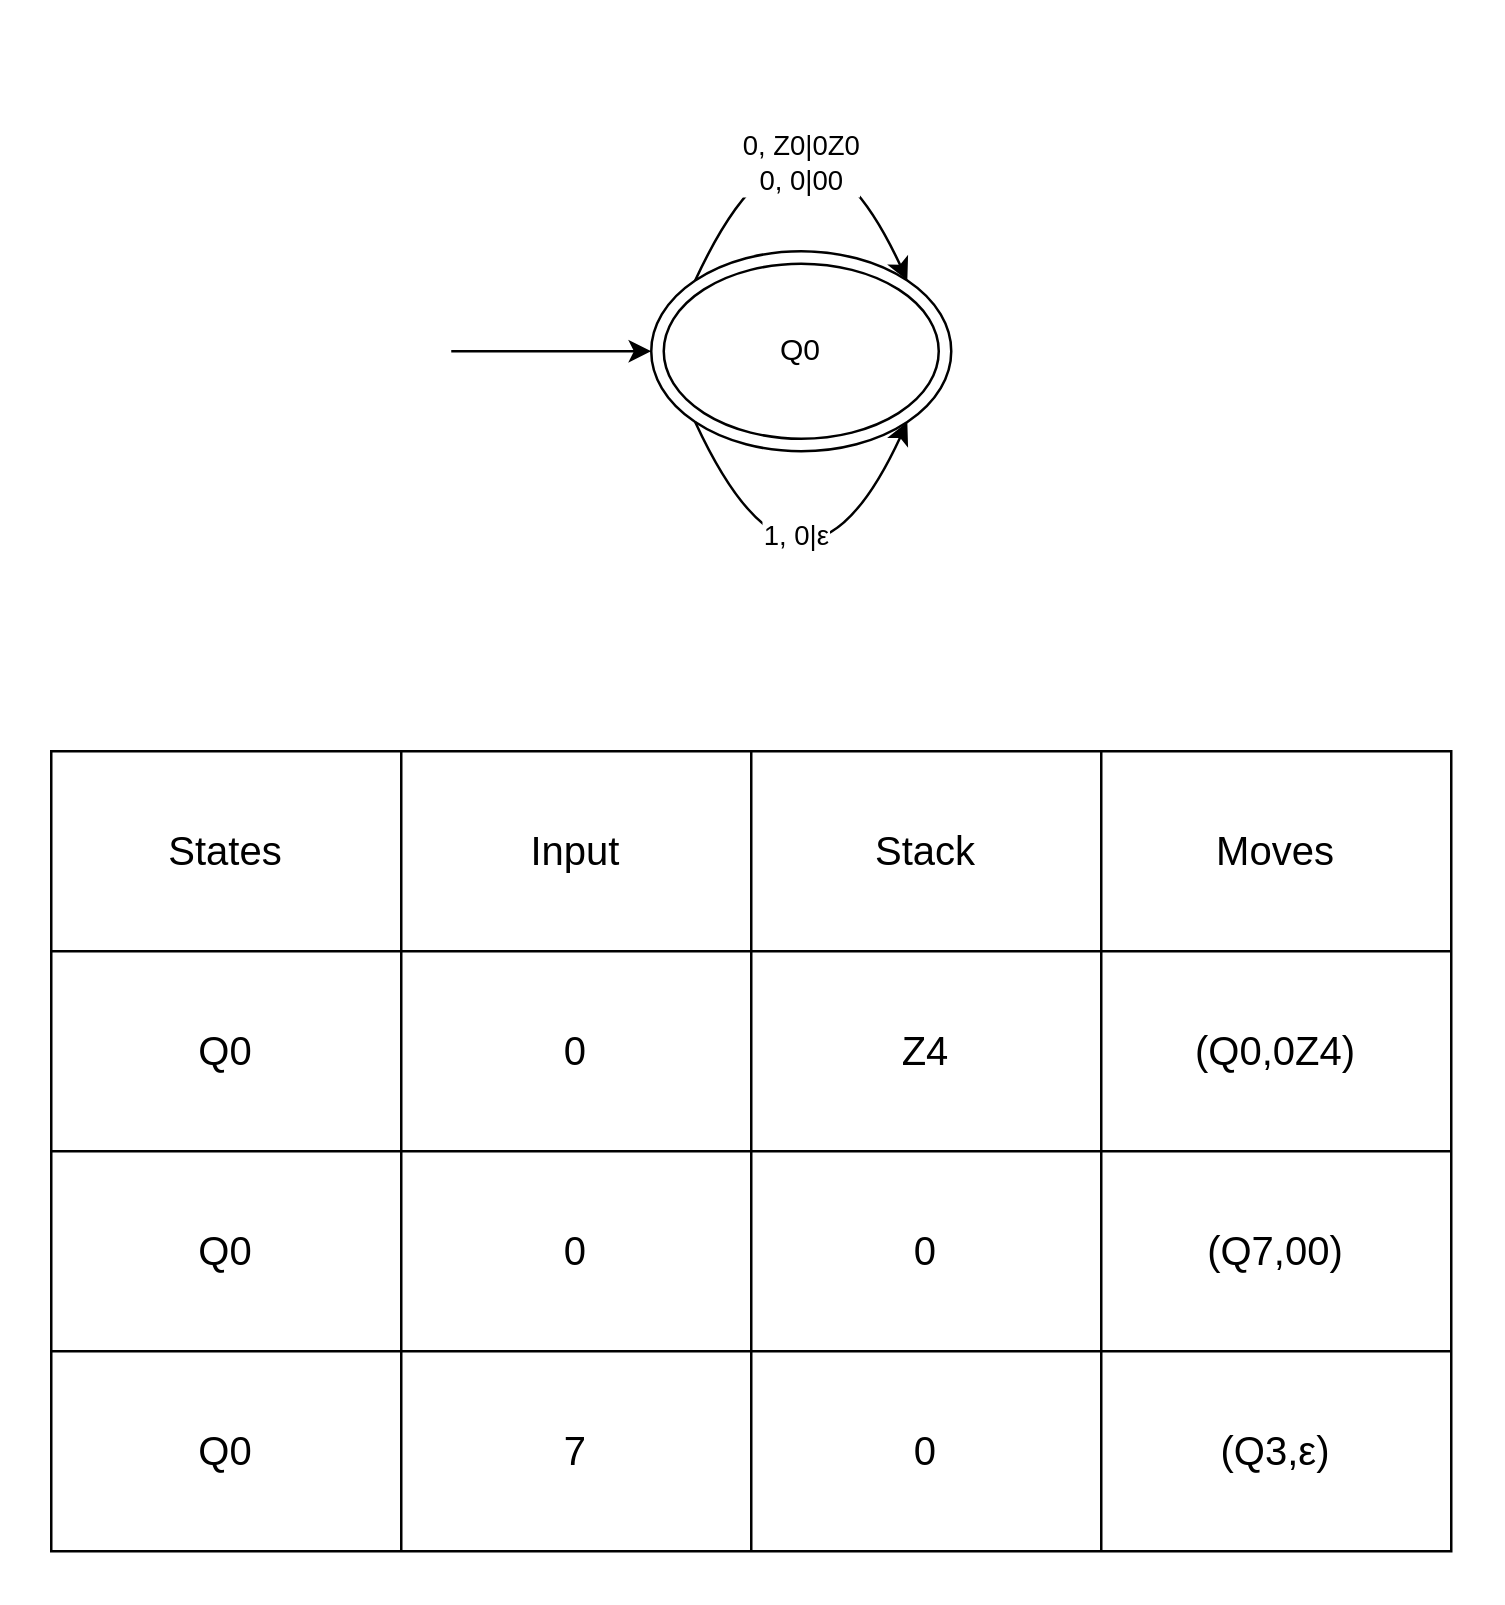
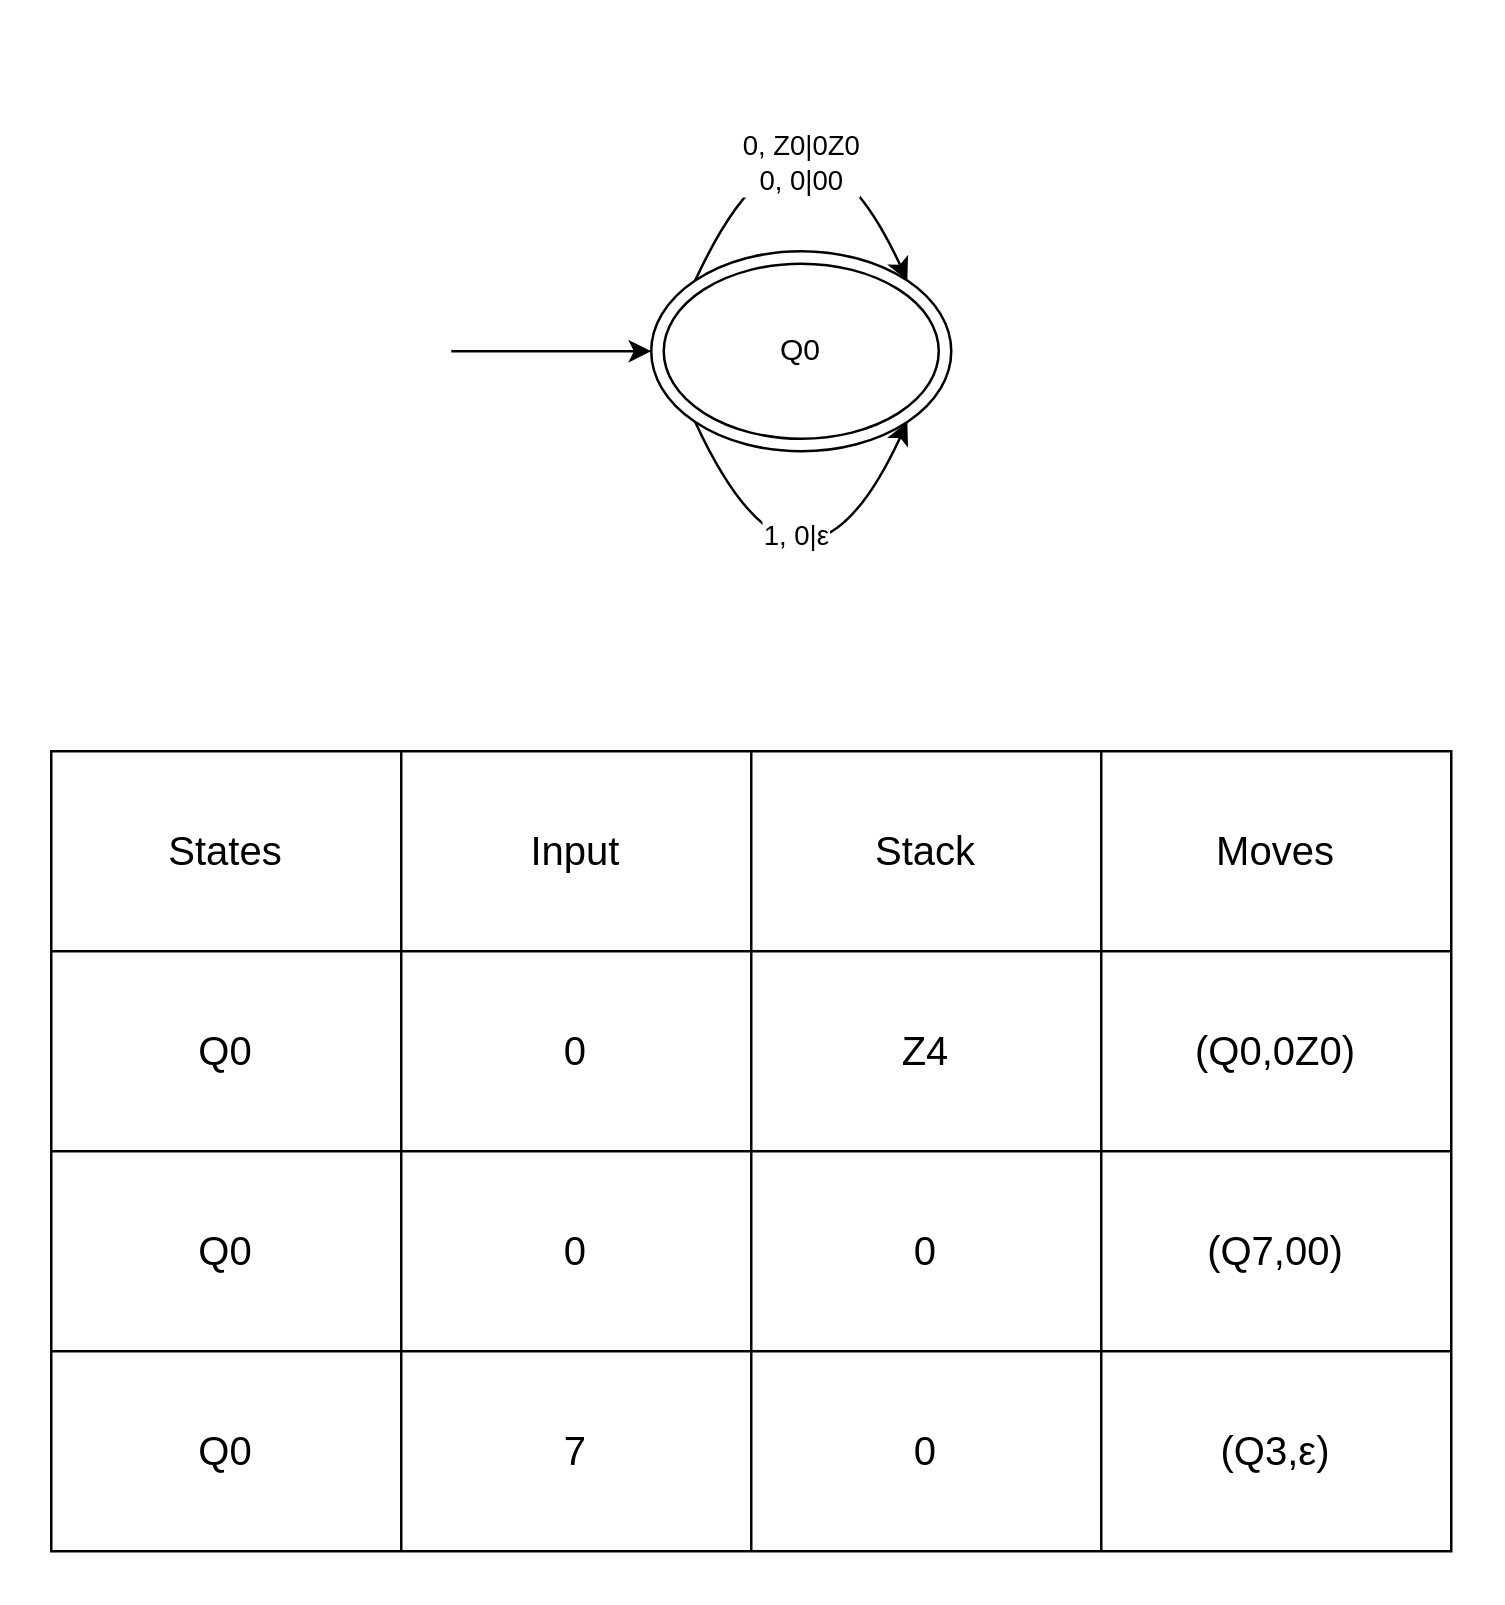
(1276, 1051) -> (1276, 1051)
